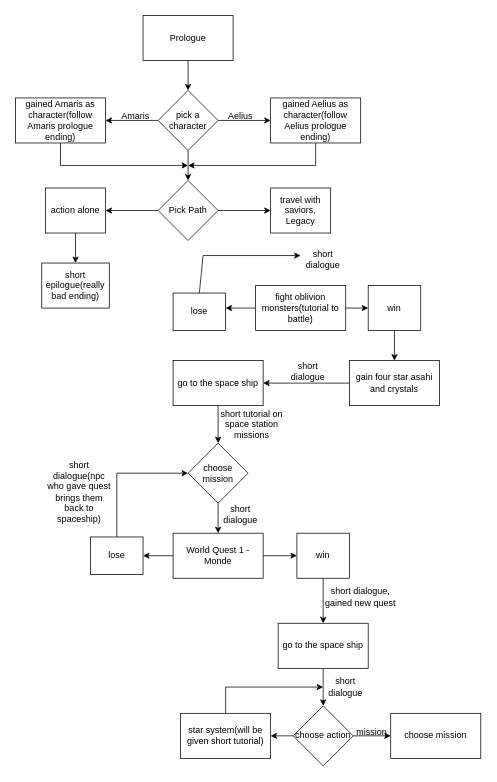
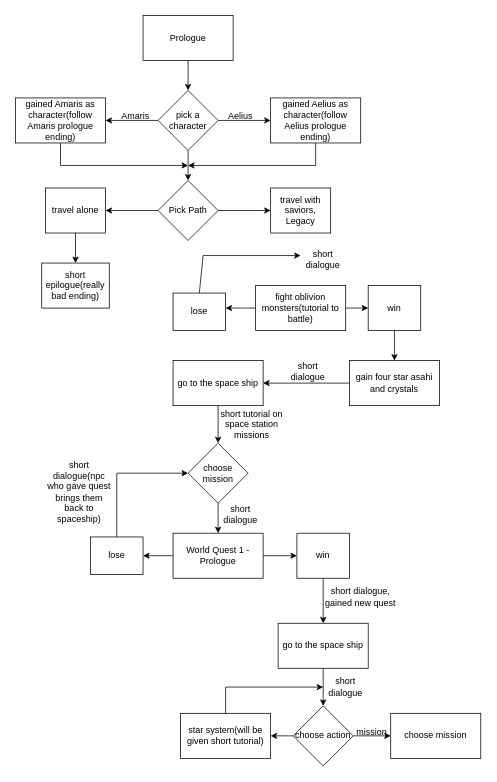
(75, 210) -> (75, 210)
(218, 555) -> (218, 555)
